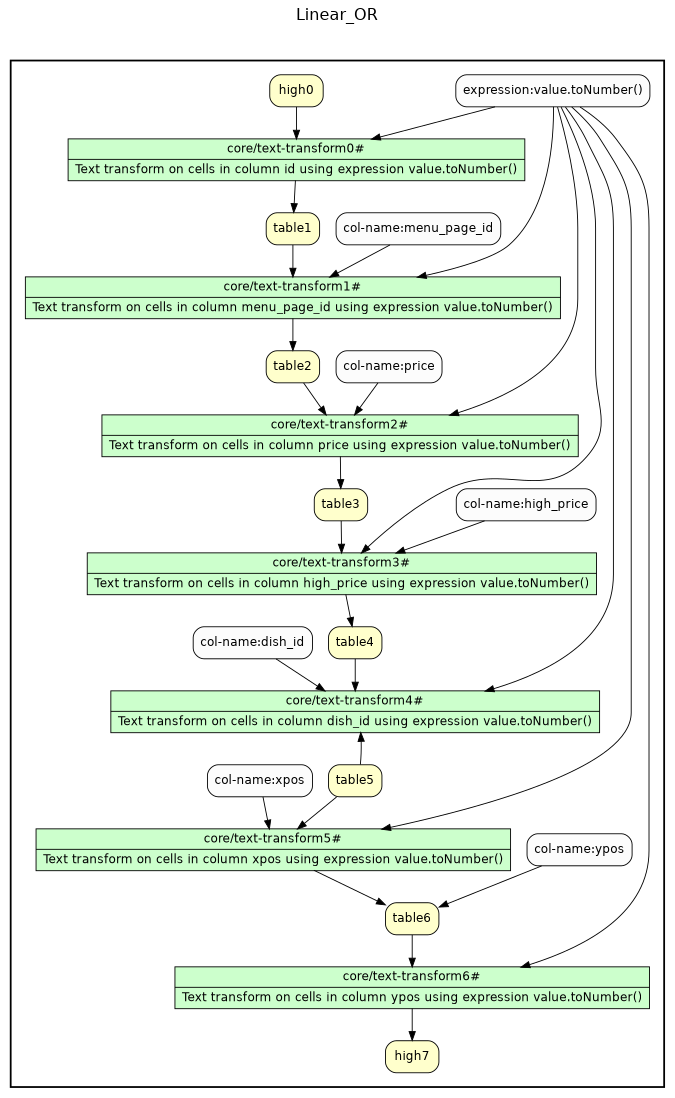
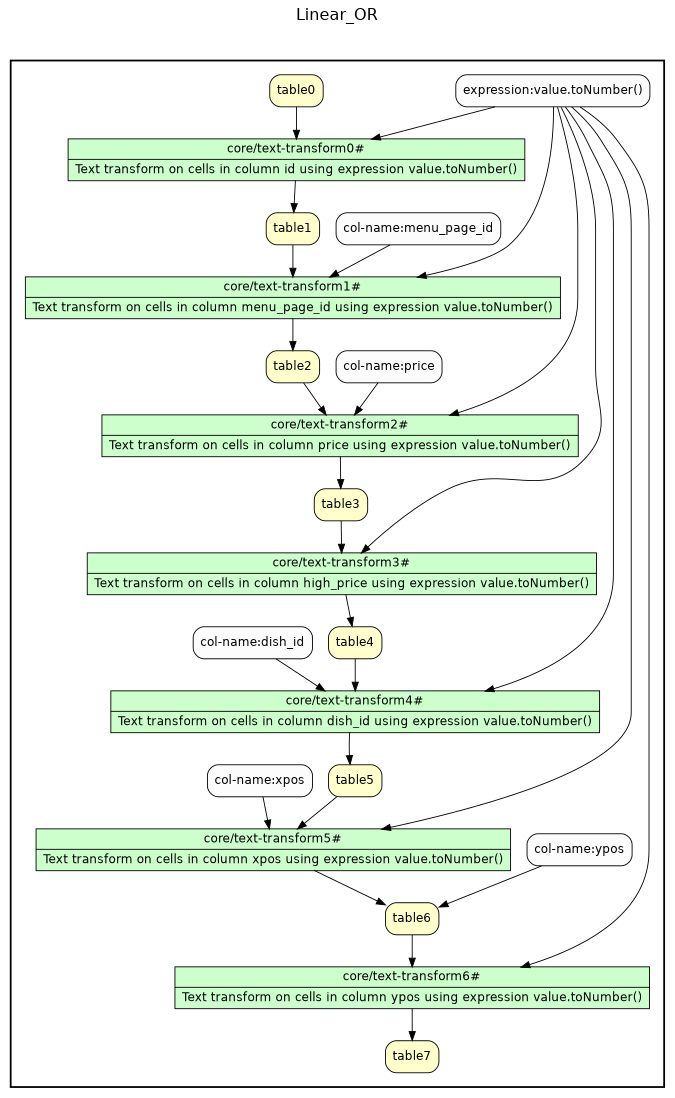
(296, 91) -> (296, 91)
(526, 505) -> none
(361, 753) -> (349, 744)
(412, 1057) -> (412, 1057)
